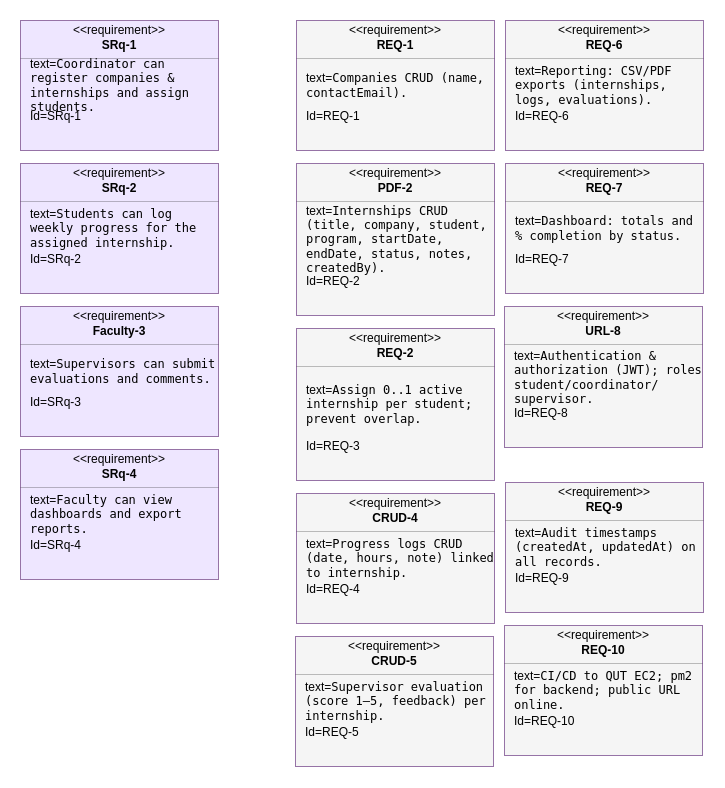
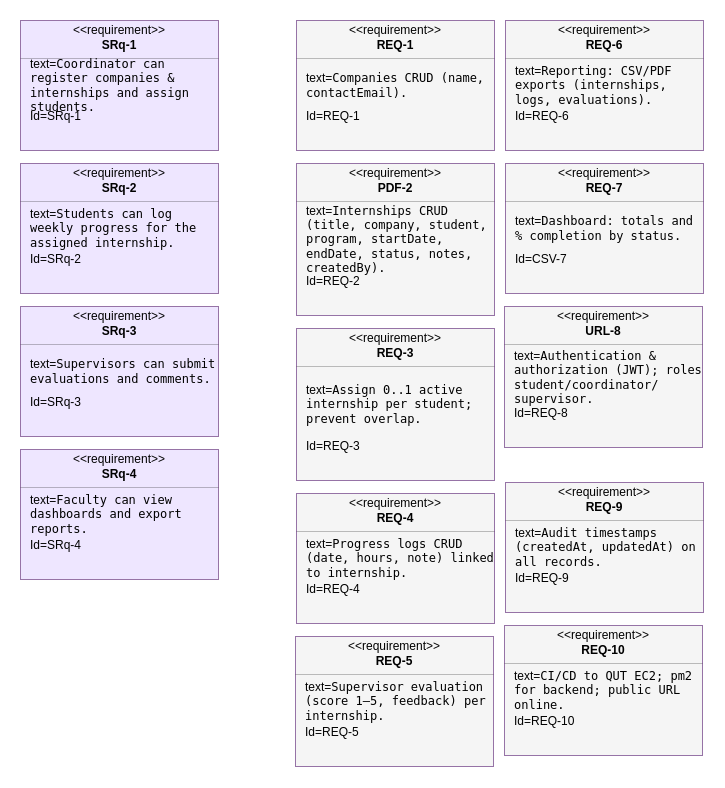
(542, 260) -> (542, 260)
(120, 332) -> (120, 332)
(396, 354) -> (396, 354)
(396, 519) -> (396, 519)
(395, 662) -> (395, 662)
